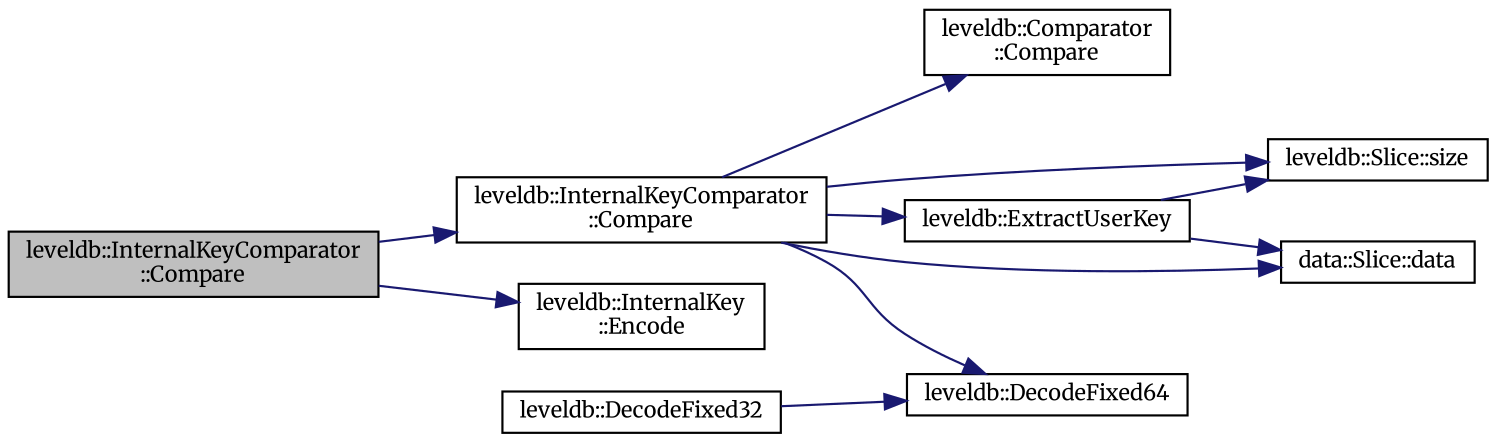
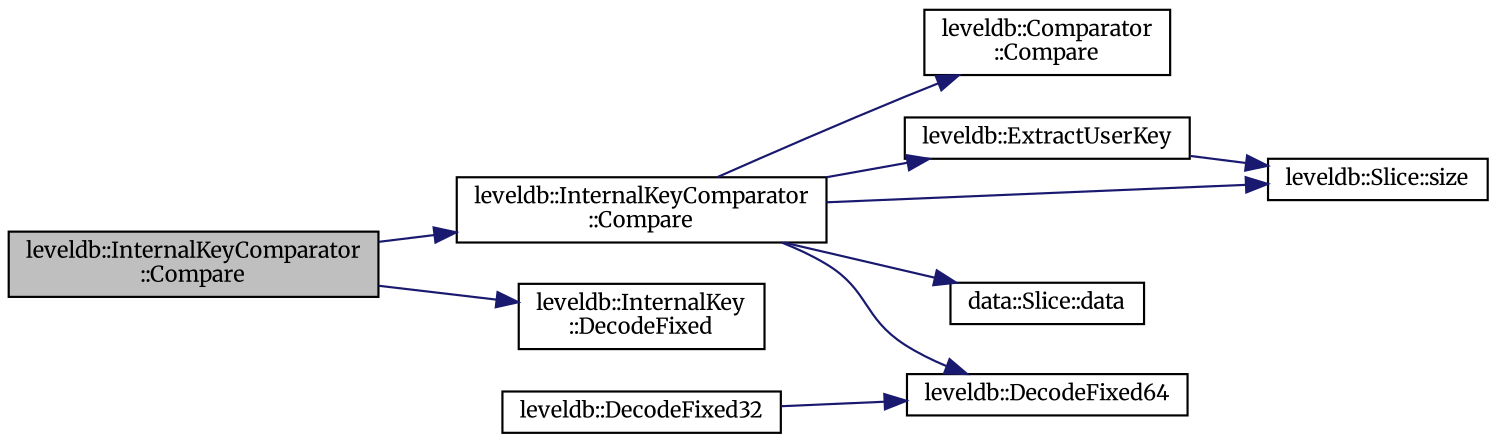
(1225, 243) -> none
(642, 316) -> (642, 316)
